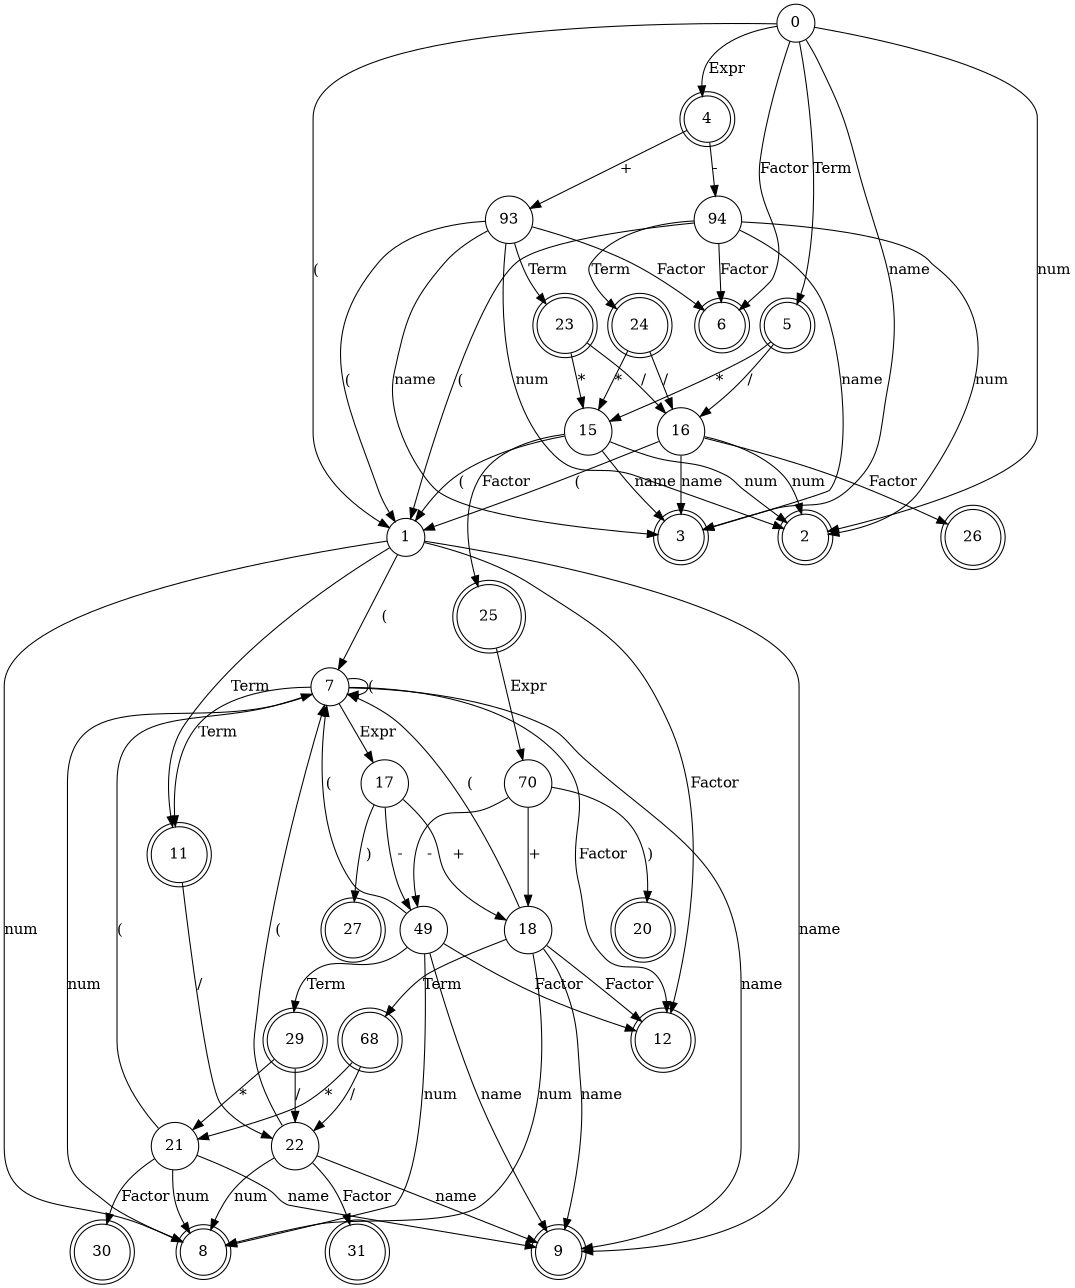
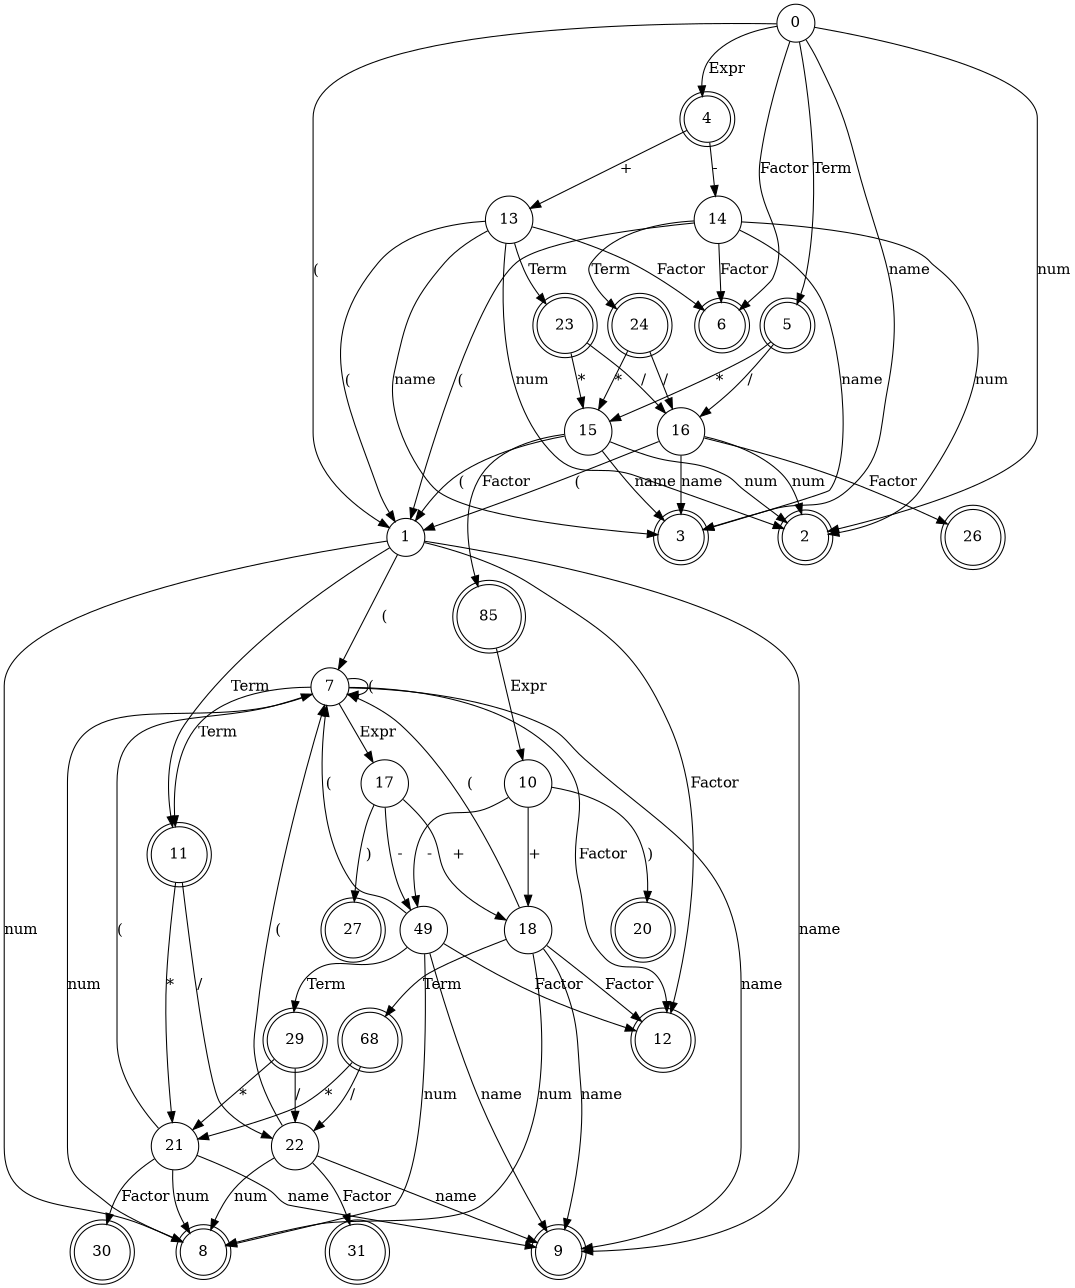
(509, 220) -> (509, 220)
(718, 220) -> (718, 220)
(489, 617) -> (489, 617)
(528, 783) -> (528, 783)
none -> (166, 997)
